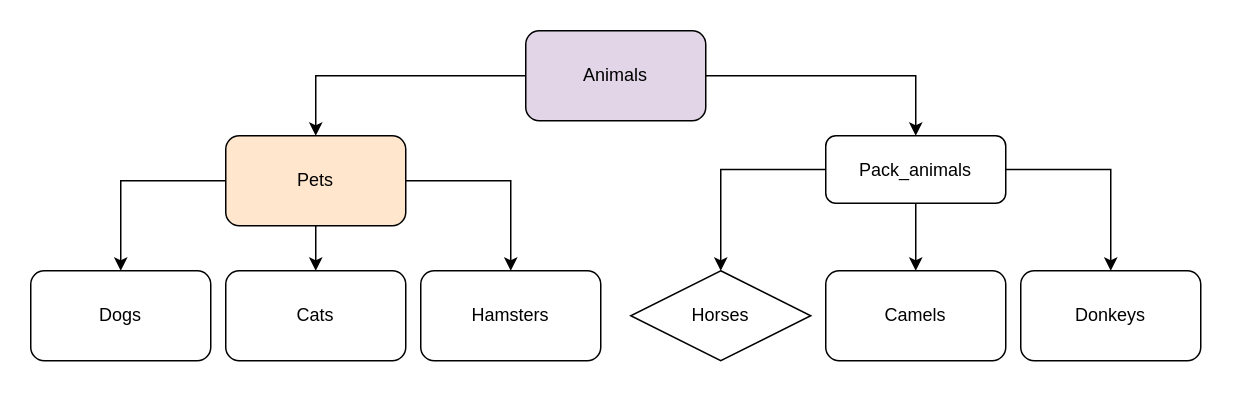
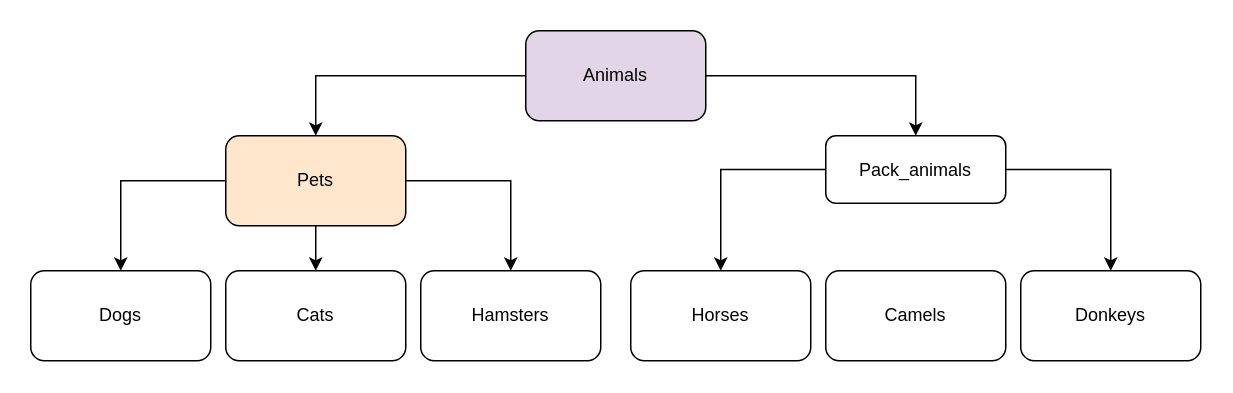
(916, 232) -> none
(721, 316) -> (721, 316)
